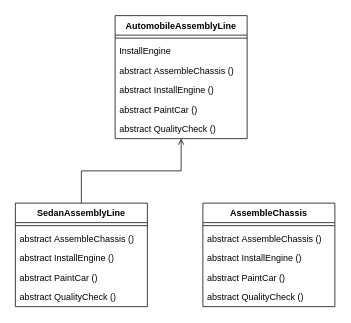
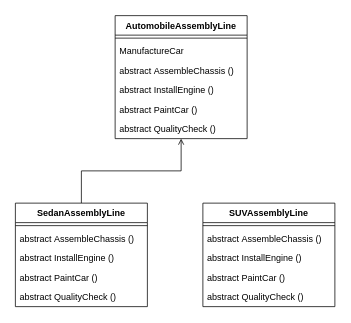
(149, 52) -> (155, 52)
(269, 214) -> (269, 214)
